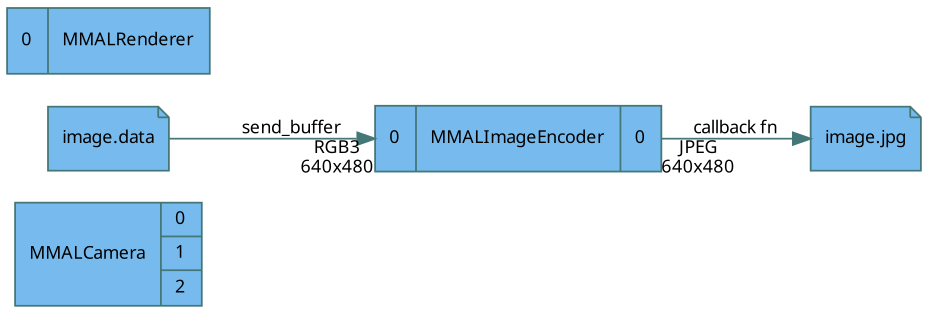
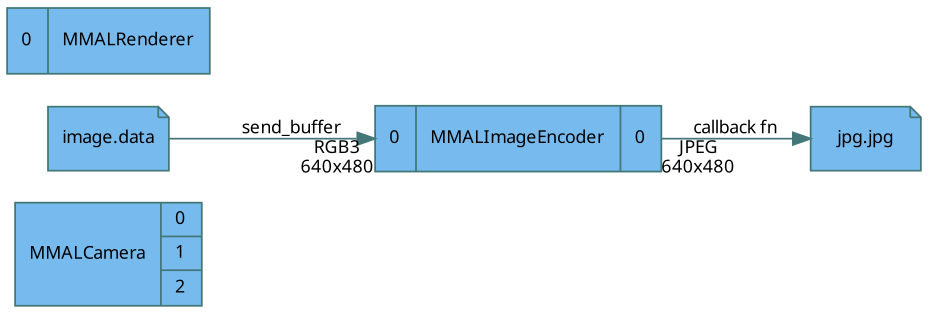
(866, 139) -> (866, 139)
